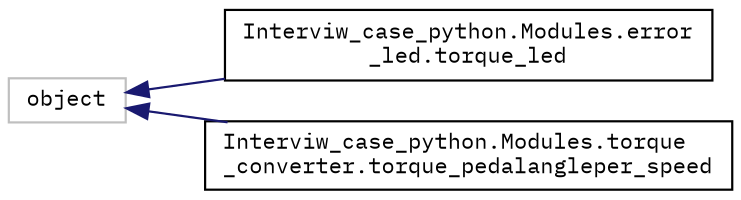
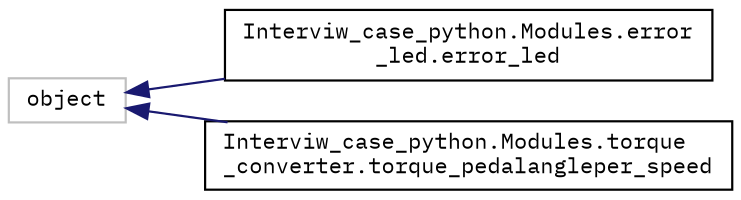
(469, 45) -> (469, 45)
